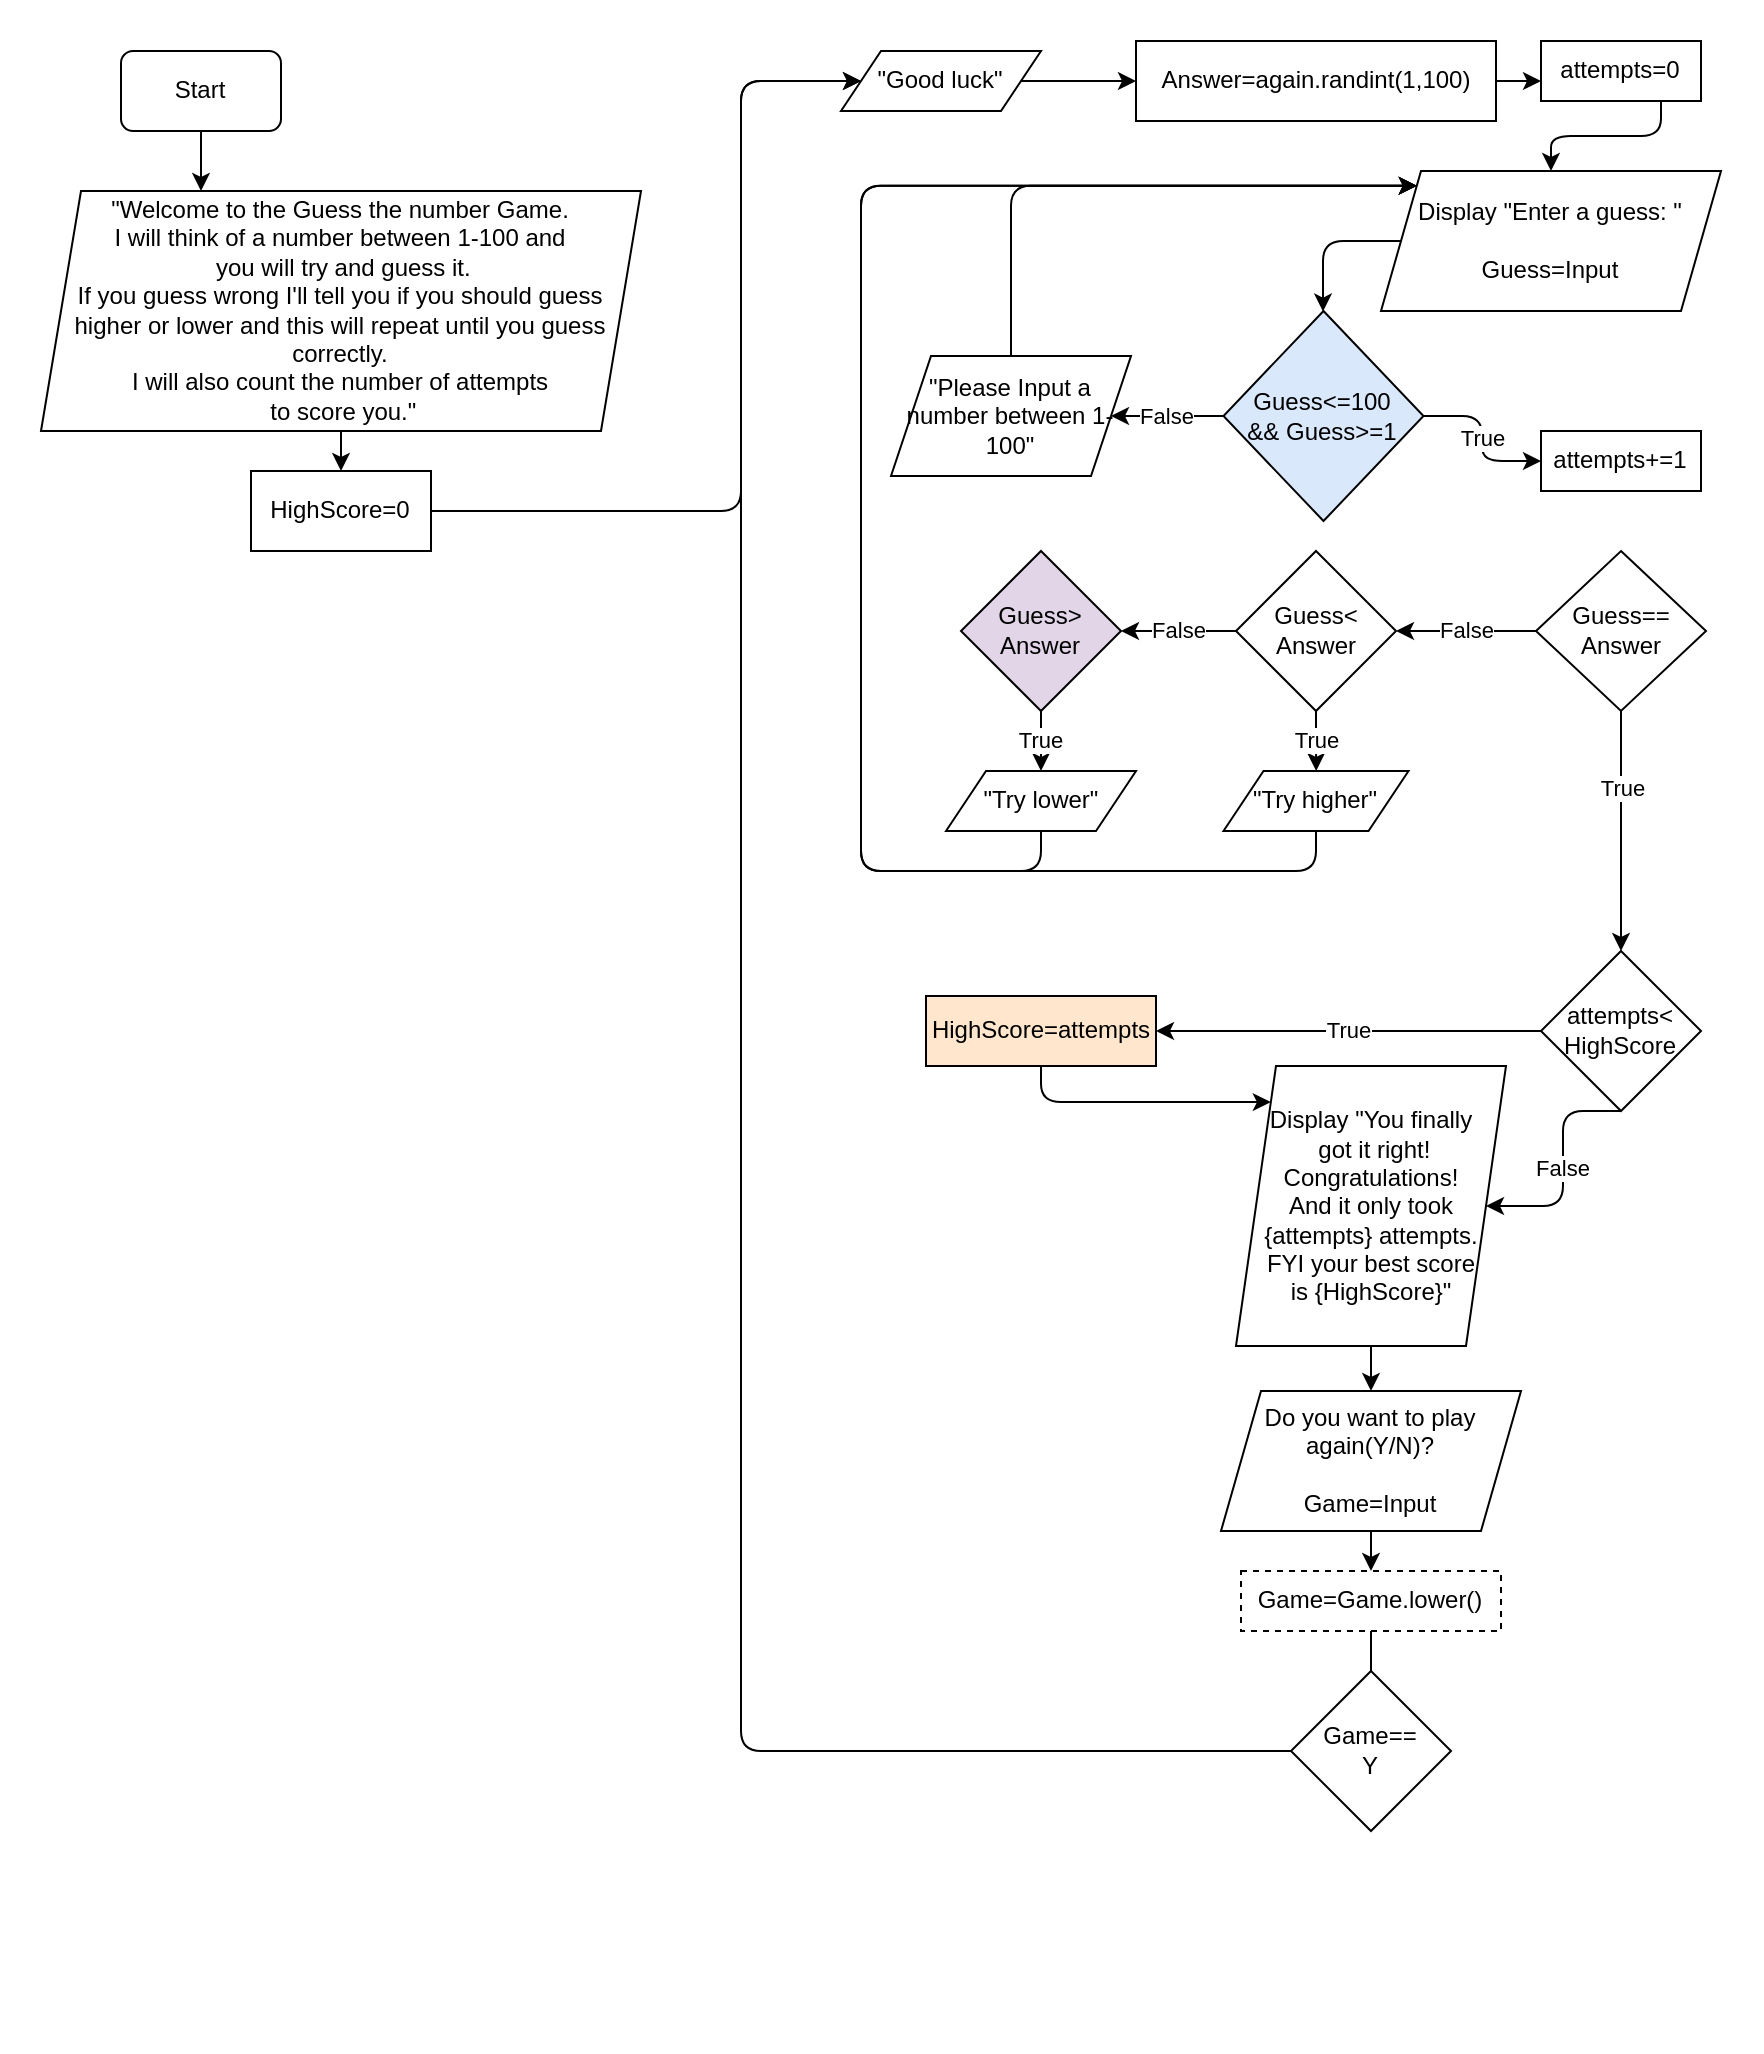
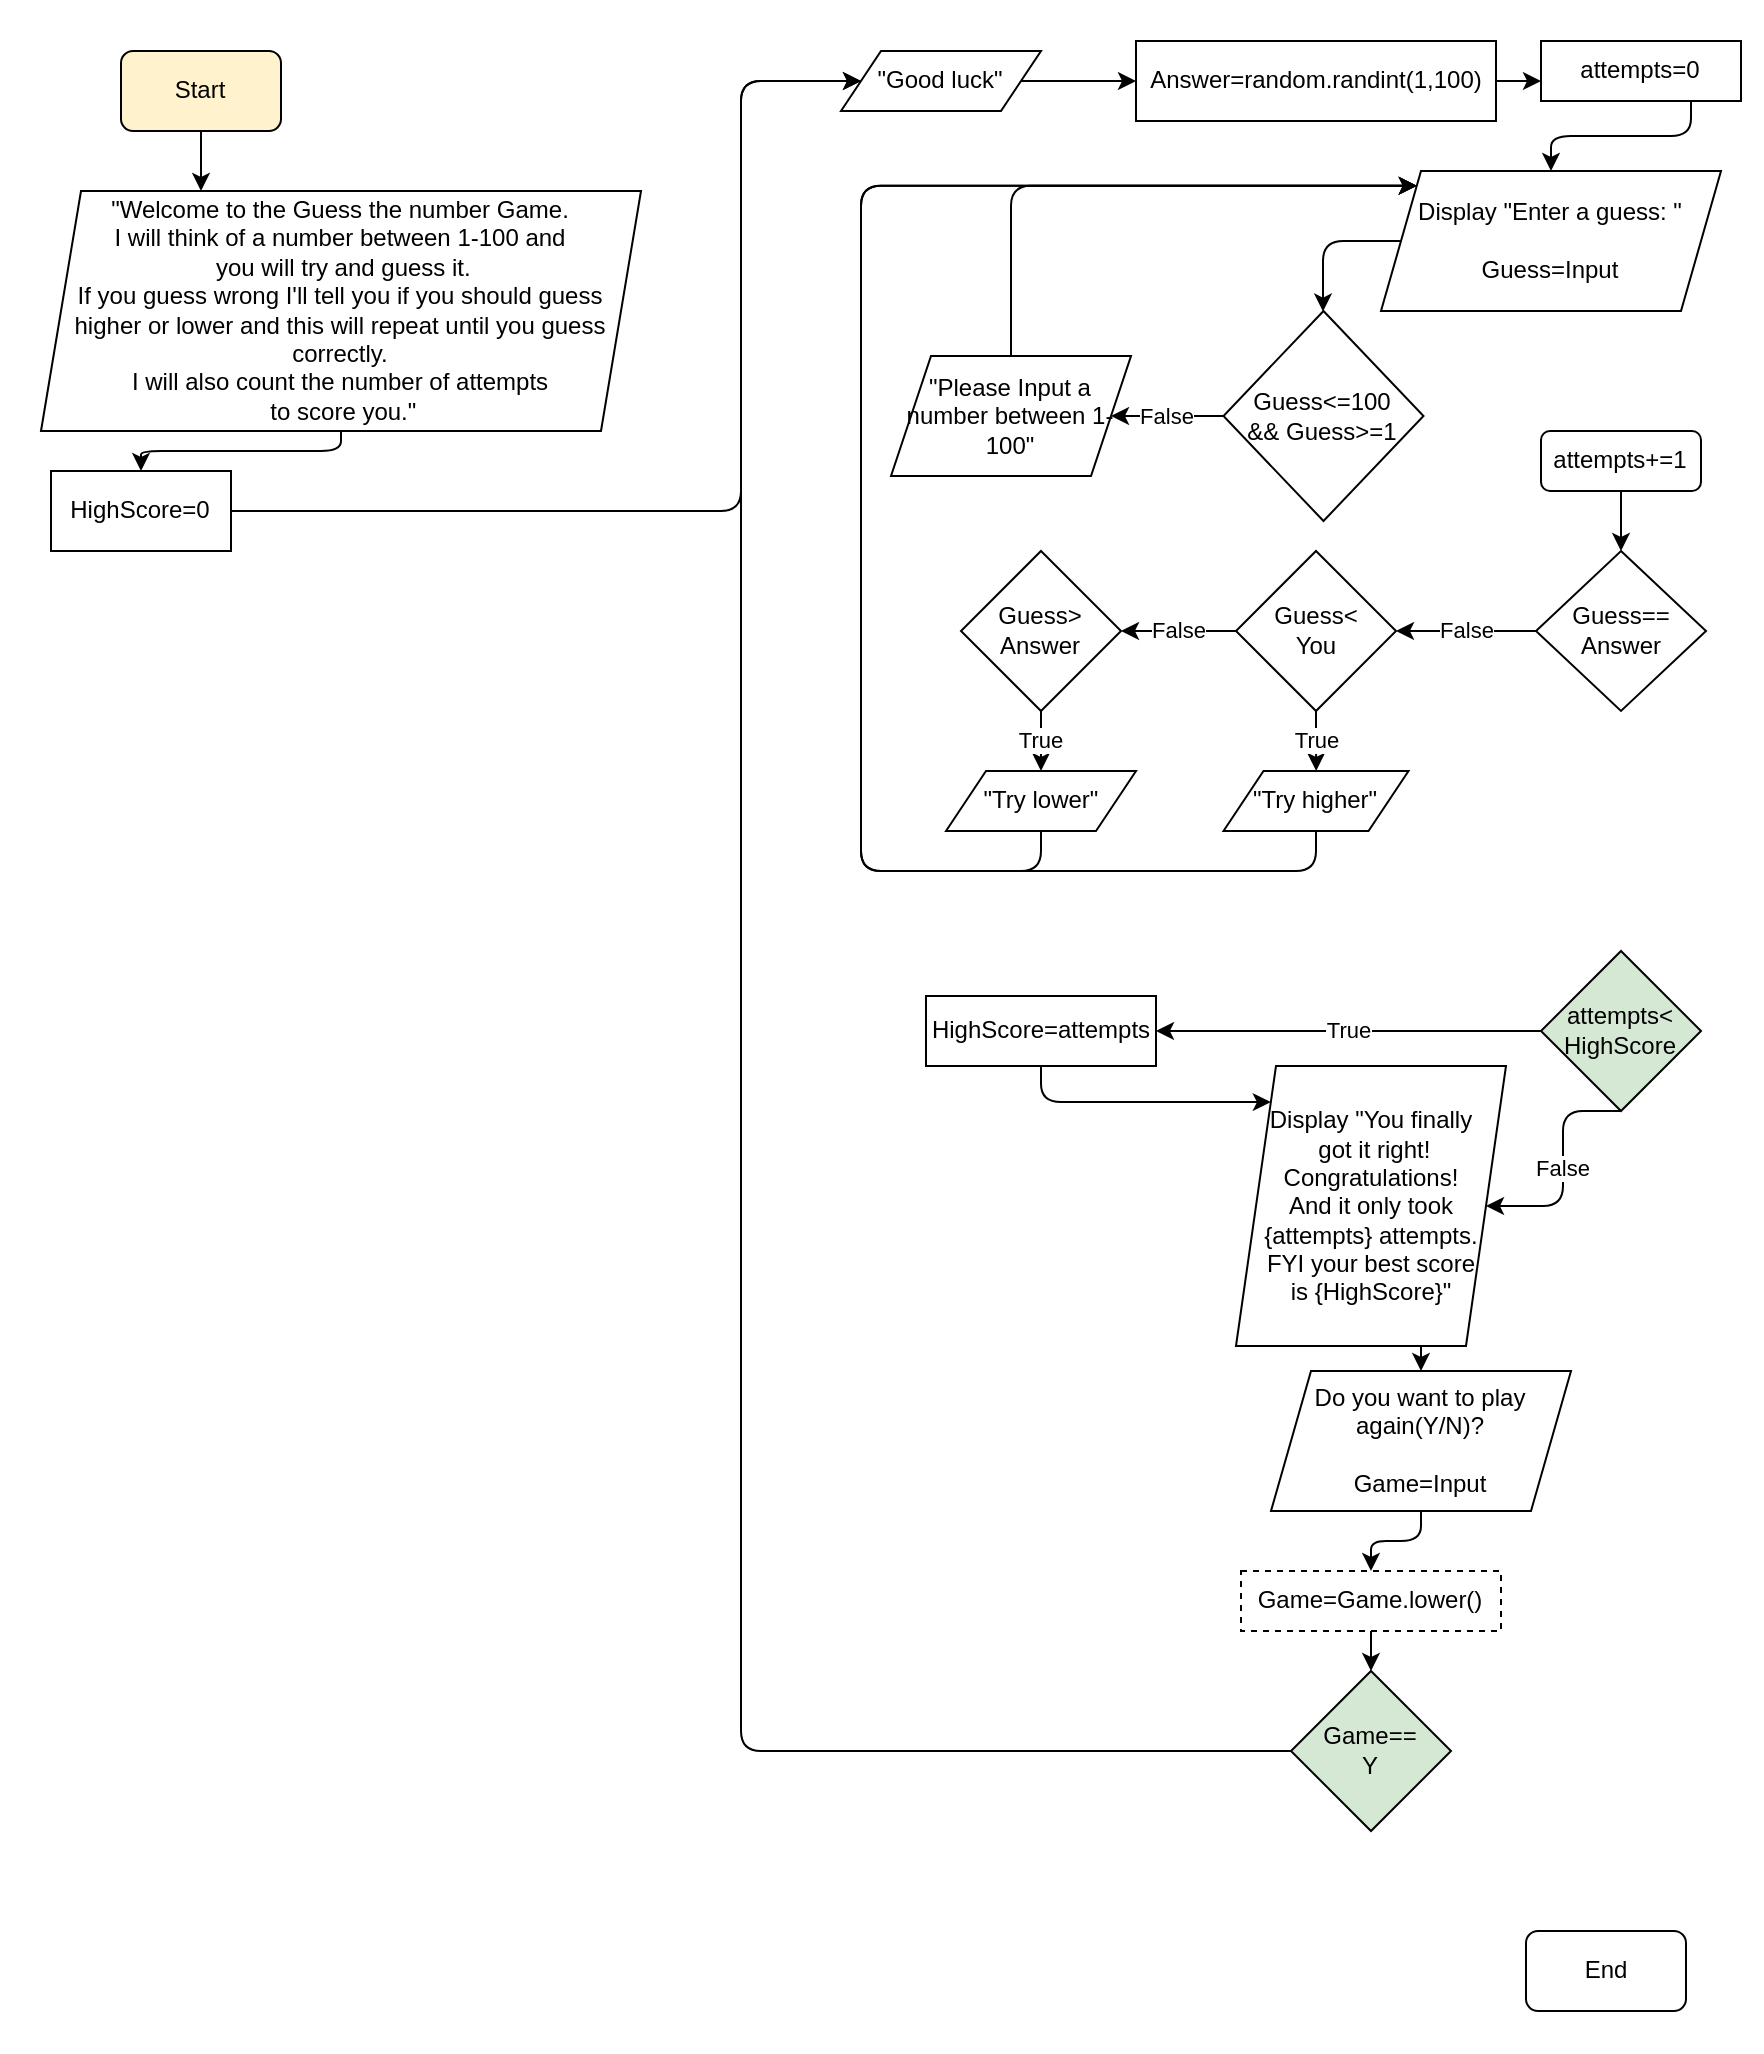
(1621, 71) -> (1641, 71)
(1317, 81) -> (1317, 81)
(201, 91) -> (201, 91)
(1324, 416) -> (1324, 416)
(1482, 433) -> none
(1621, 461) -> (1621, 461)
(341, 511) -> (141, 511)
none -> (1621, 513)
(1041, 631) -> (1041, 631)
(1317, 631) -> (1317, 631)
(1621, 824) -> none
(1041, 1031) -> (1041, 1031)
(1621, 1031) -> (1621, 1031)
(1371, 1461) -> (1421, 1441)
(1371, 1661) -> (1371, 1656)
(1371, 1751) -> (1371, 1751)
none -> (1606, 1971)
